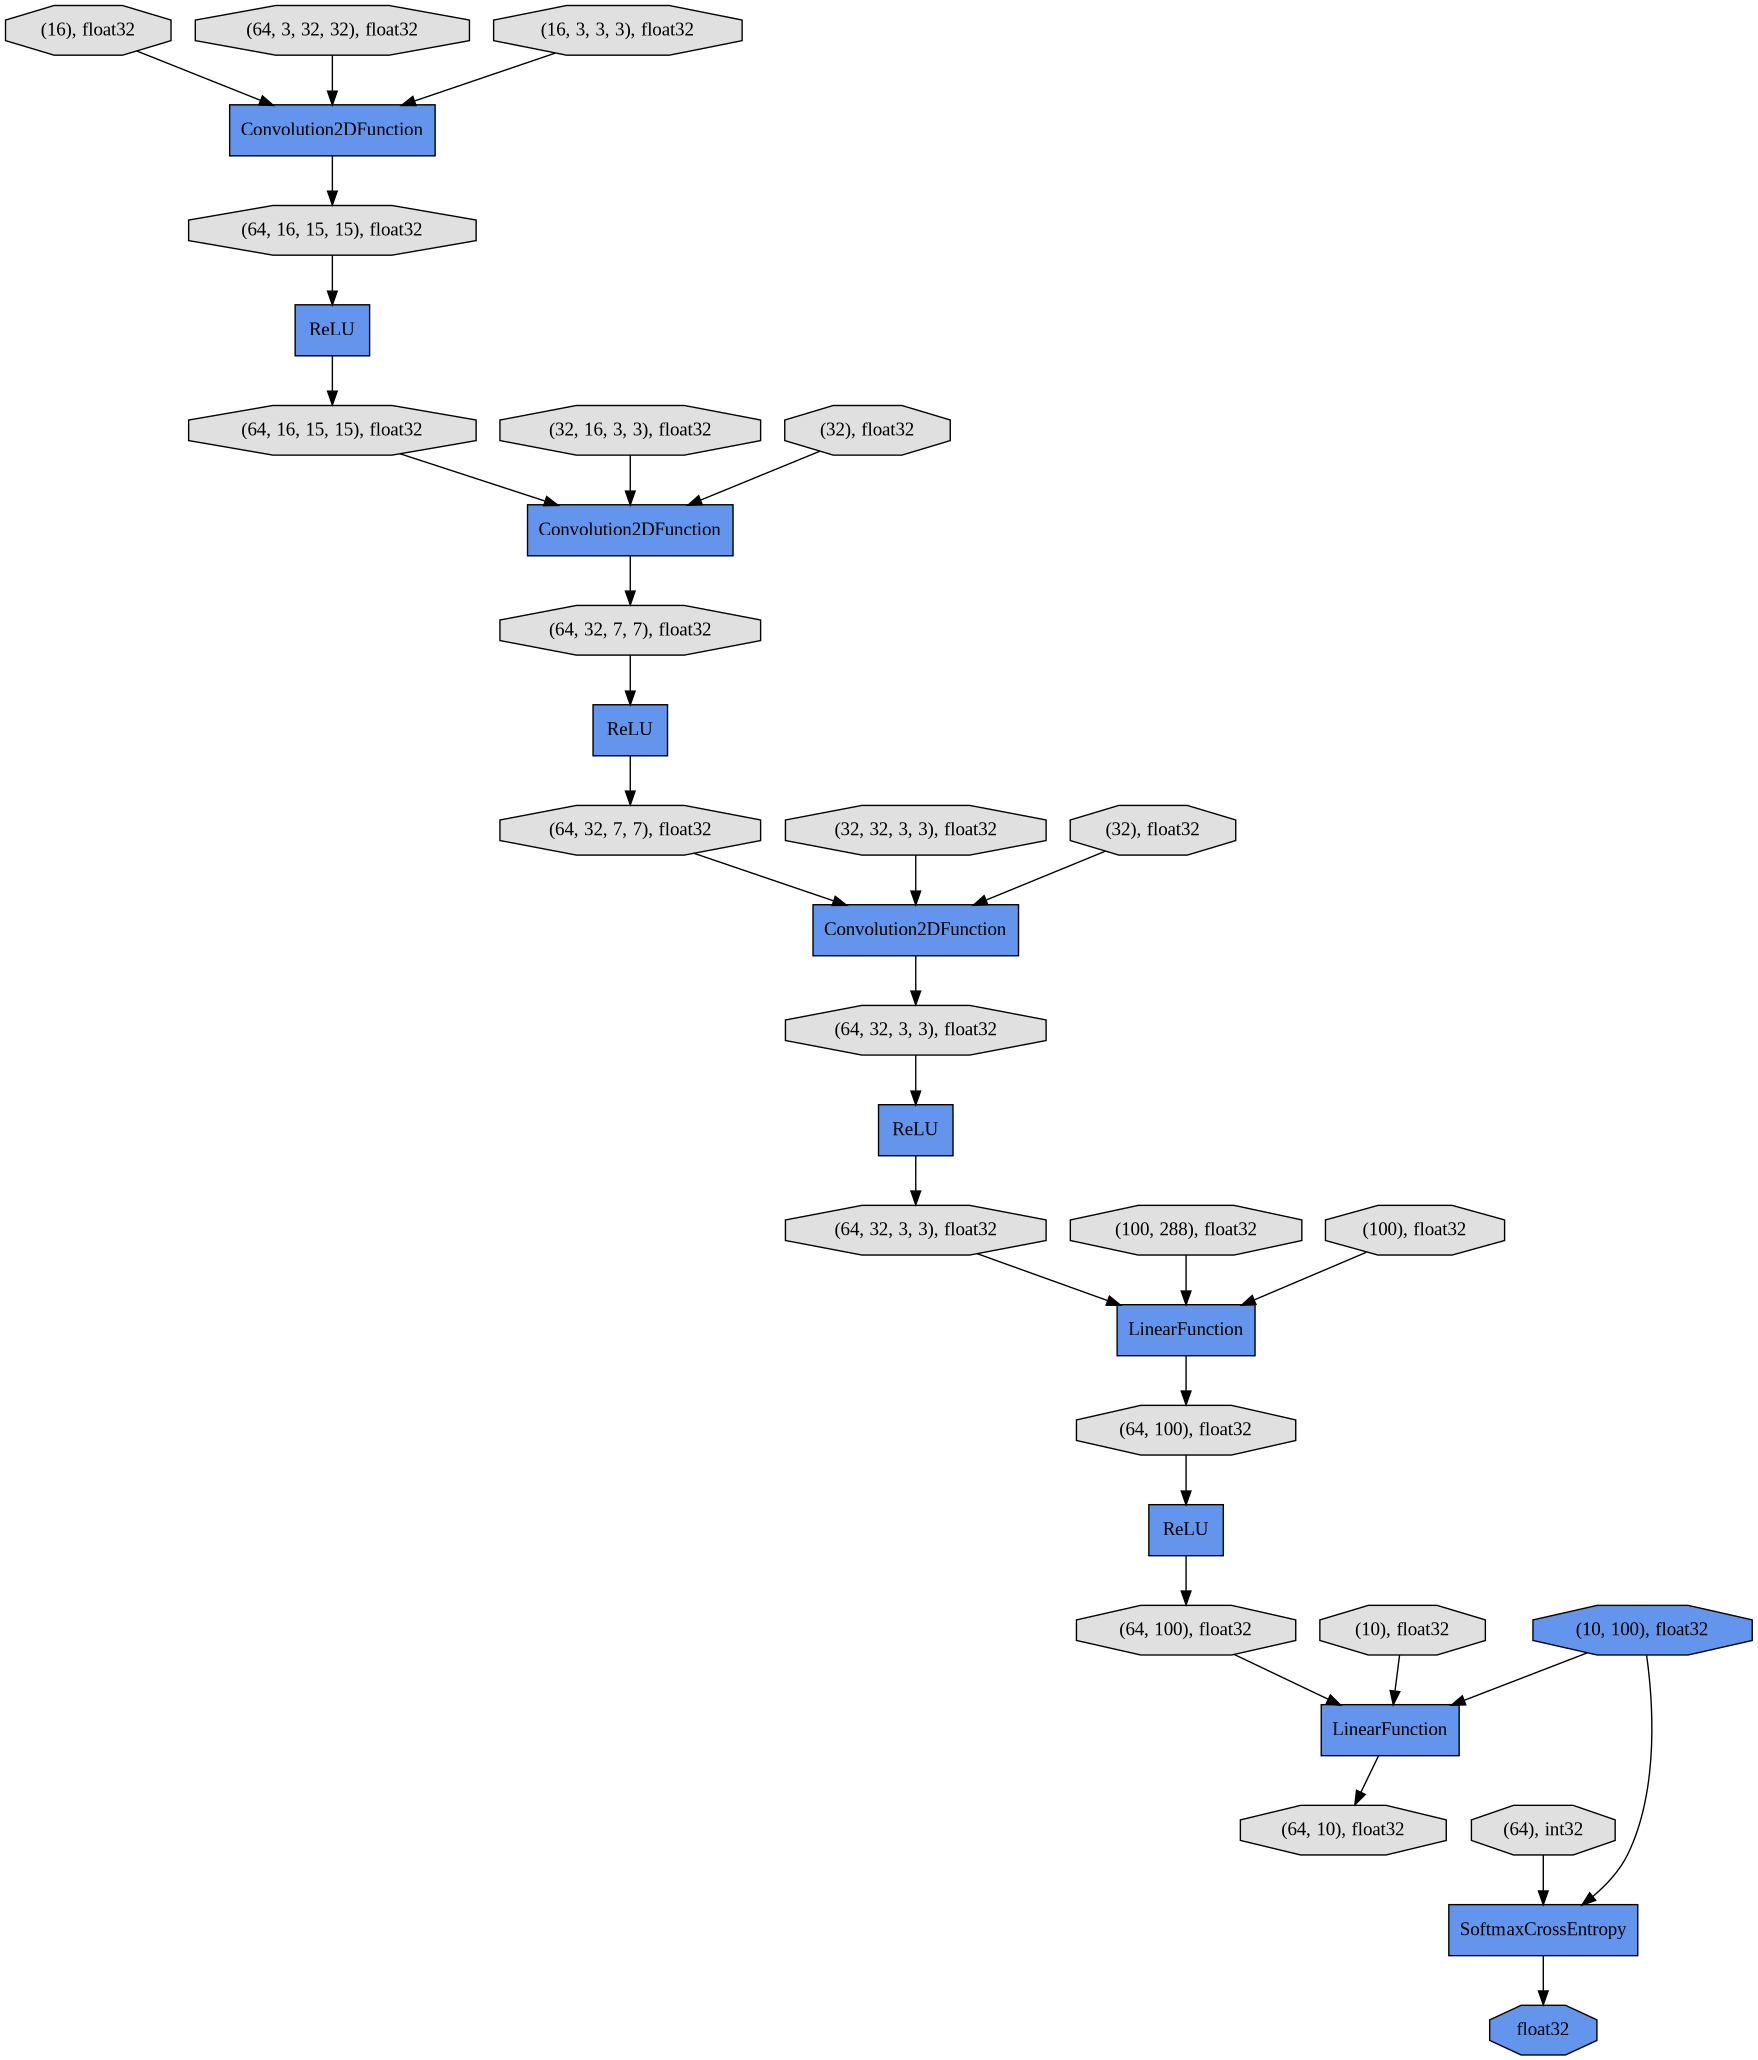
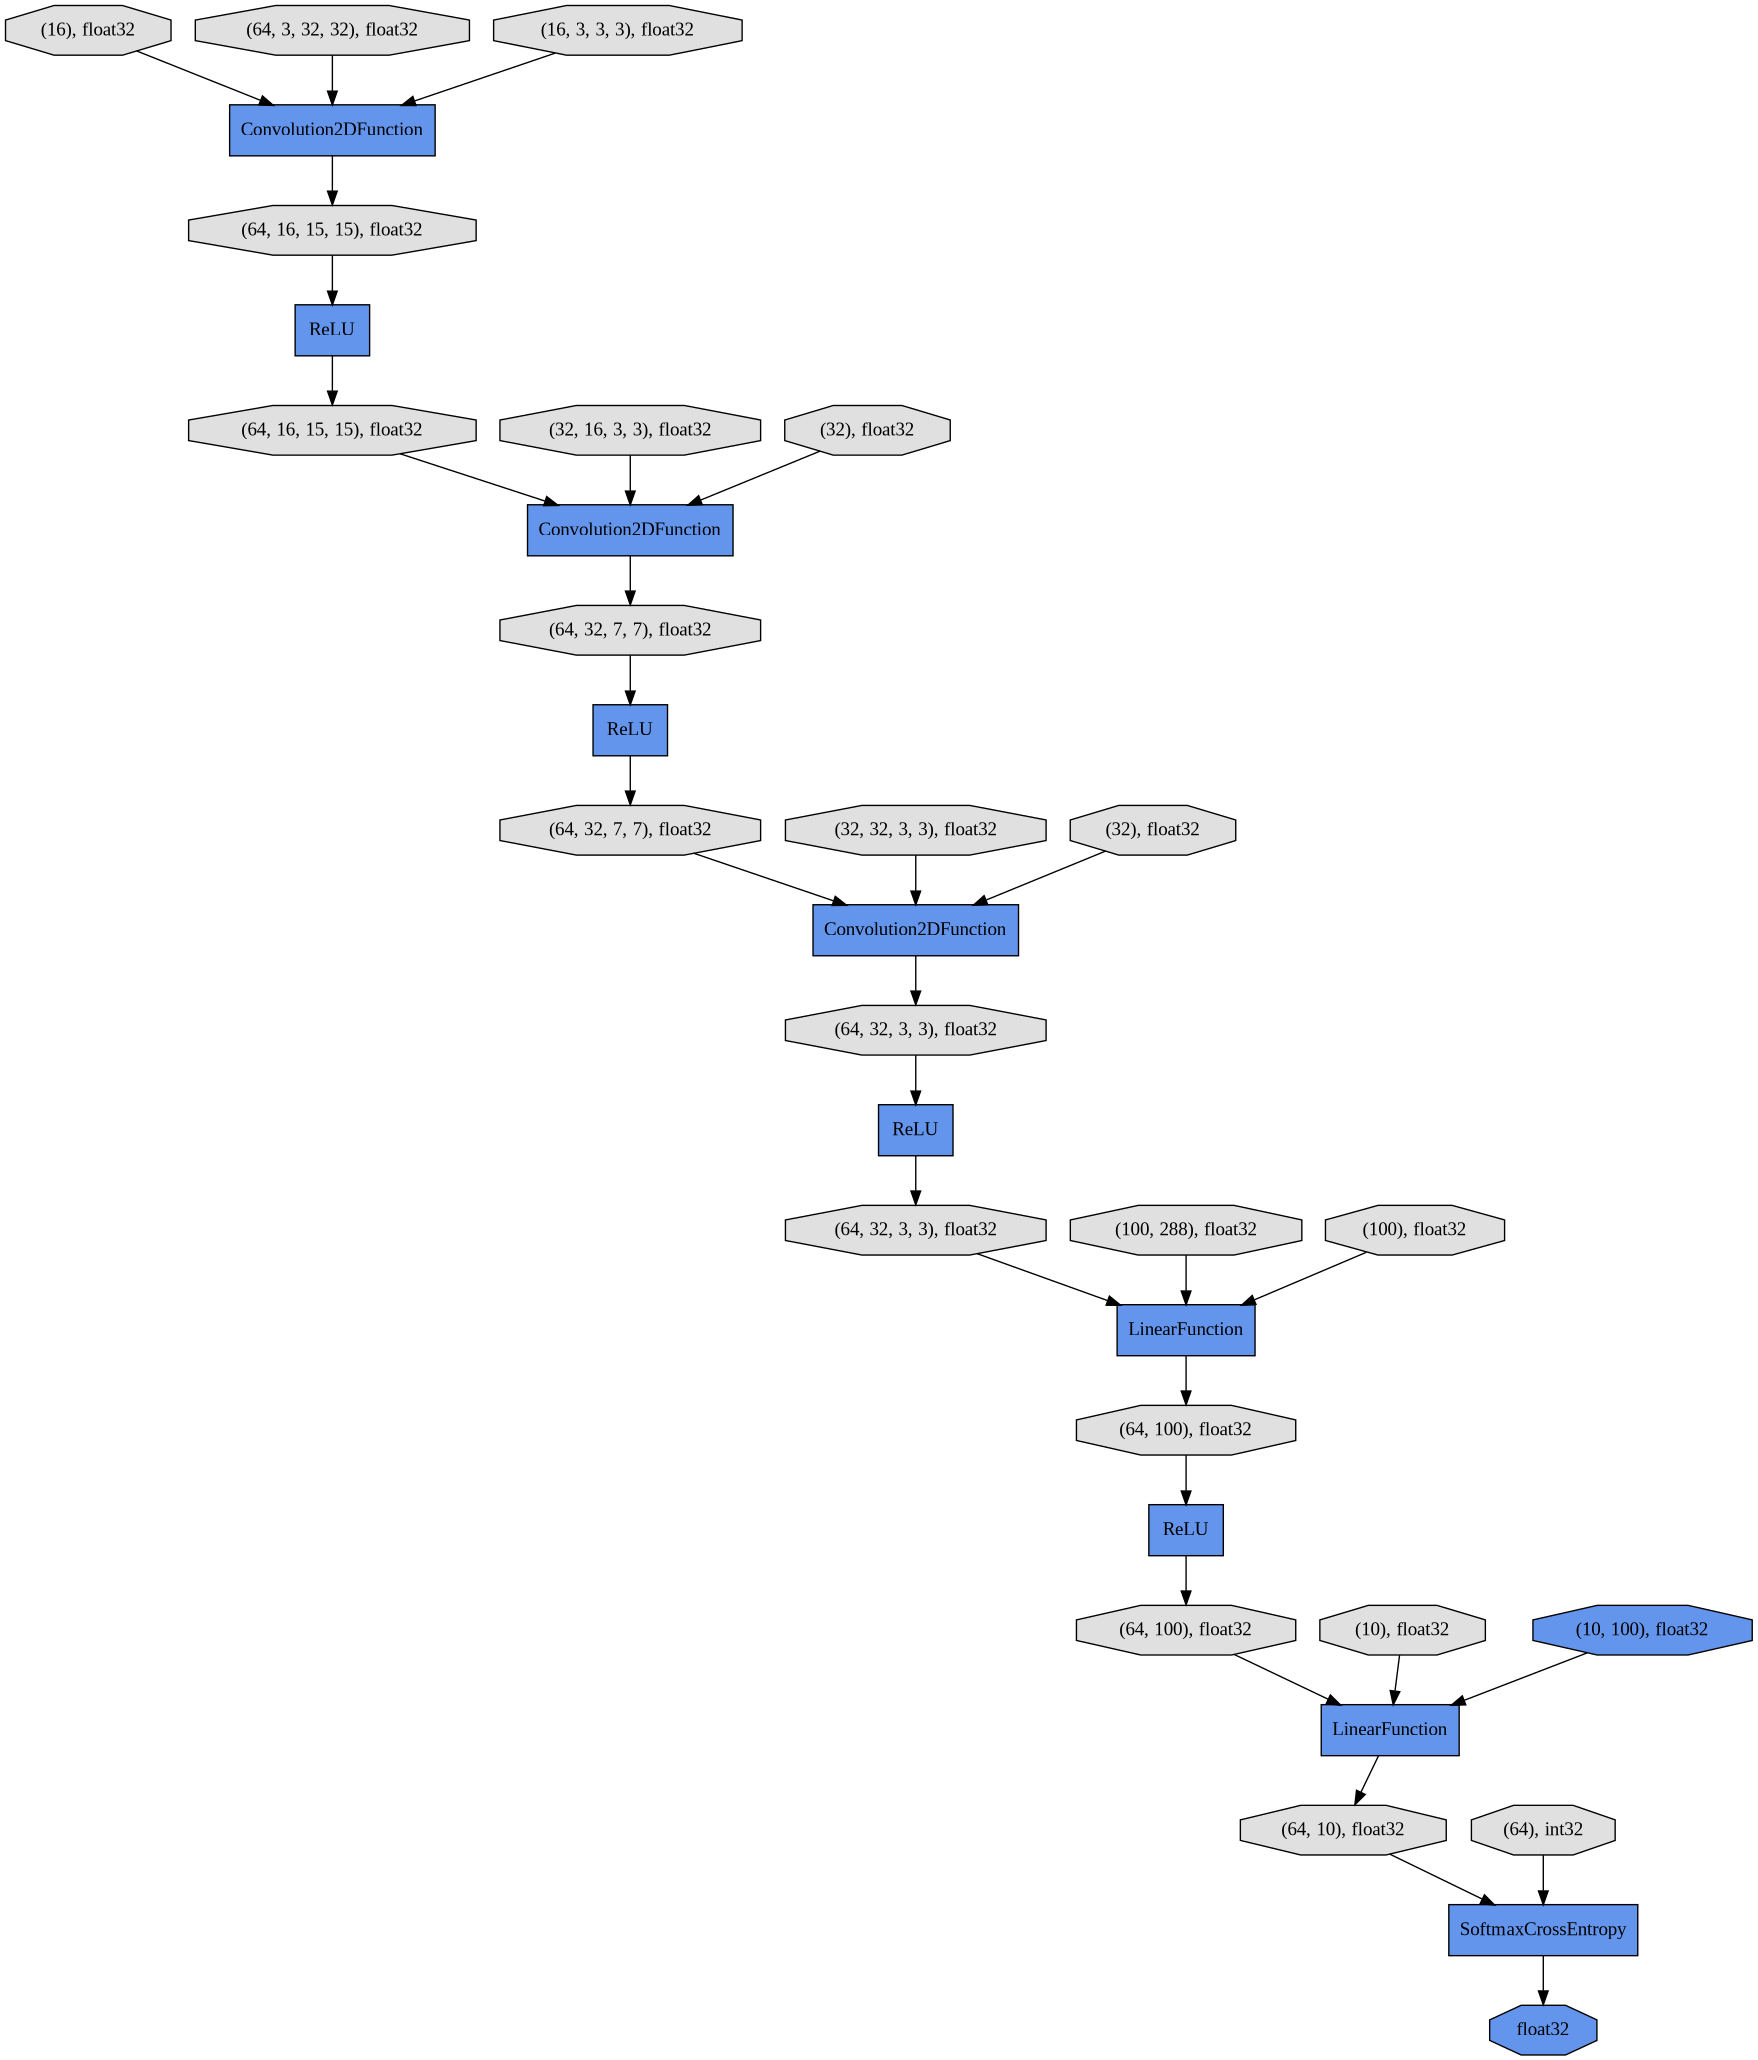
(1648, 1784) -> (1436, 1876)
